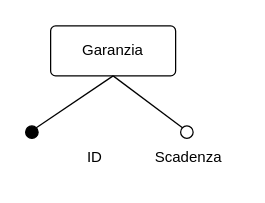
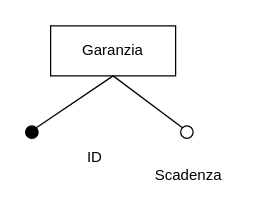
(113, 51) -> (113, 51)
(188, 157) -> (188, 176)
